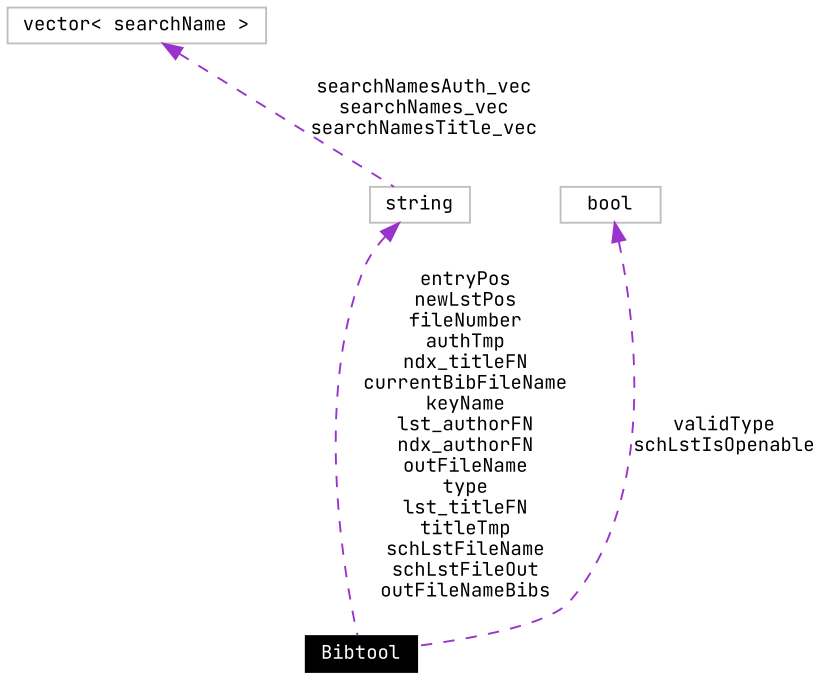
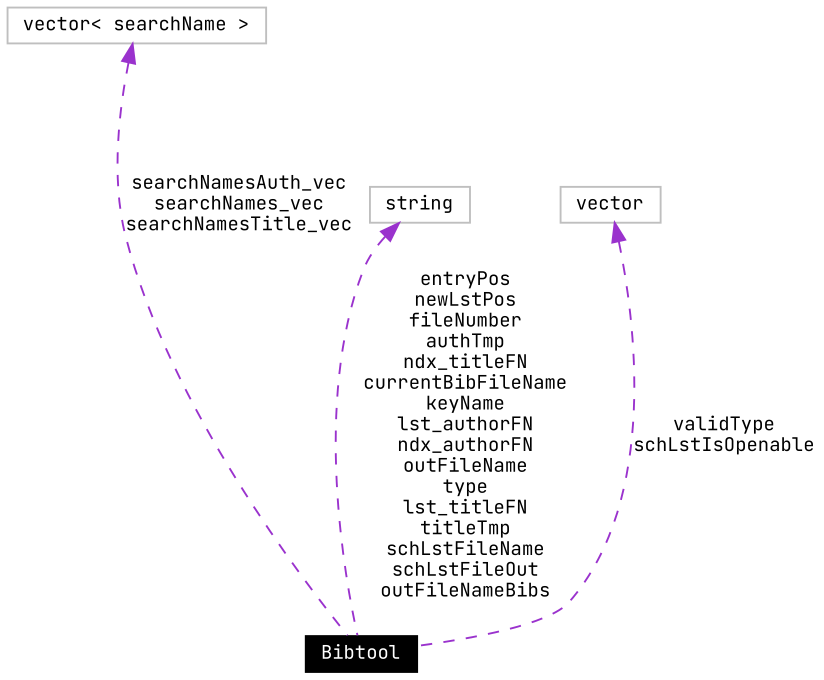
(286, 120) -> (176, 369)
(611, 205) -> (611, 205)
